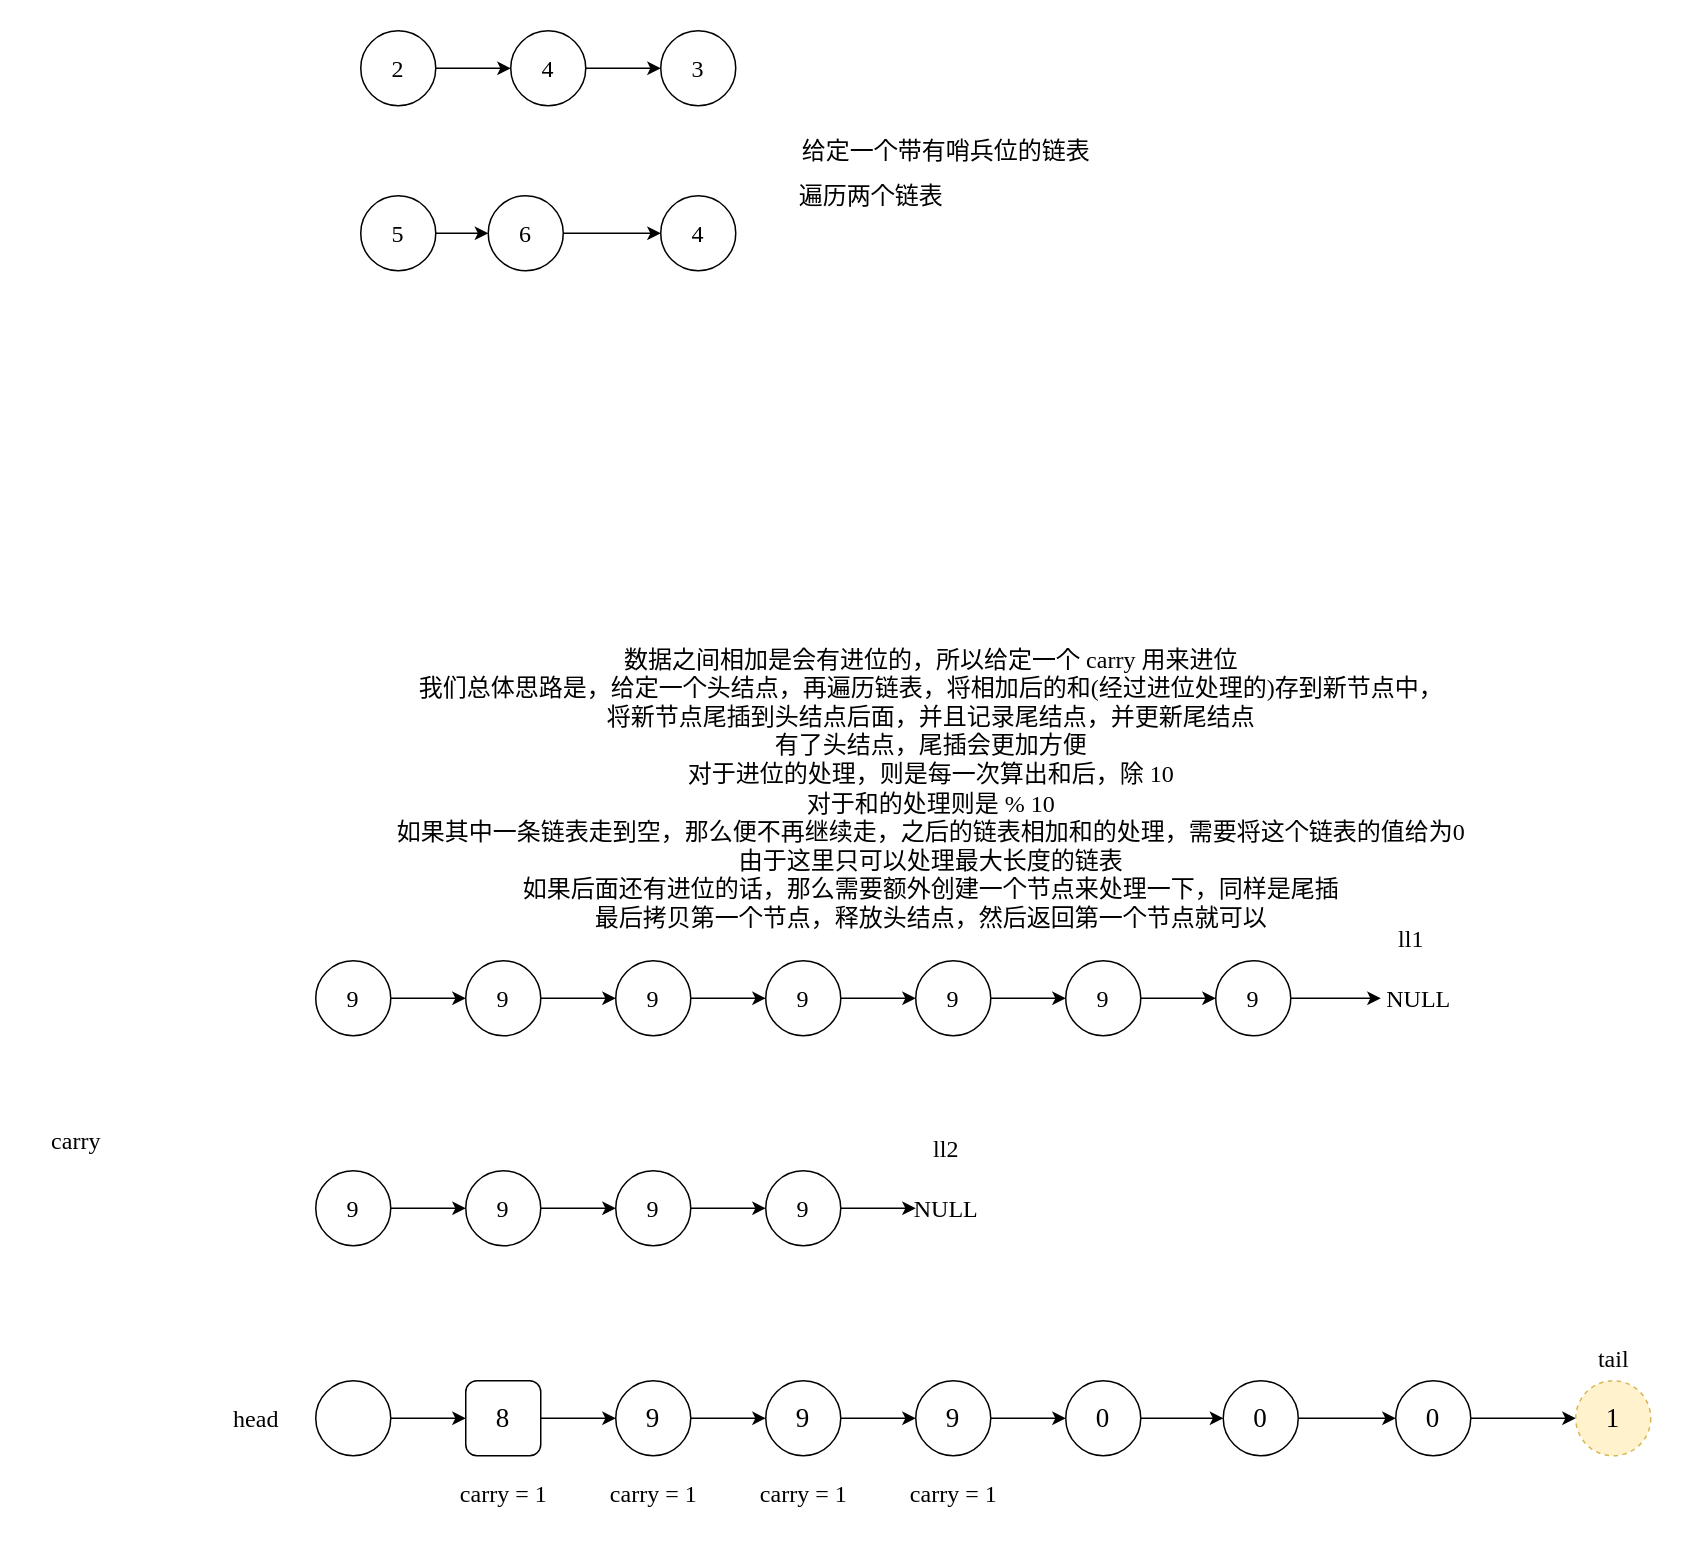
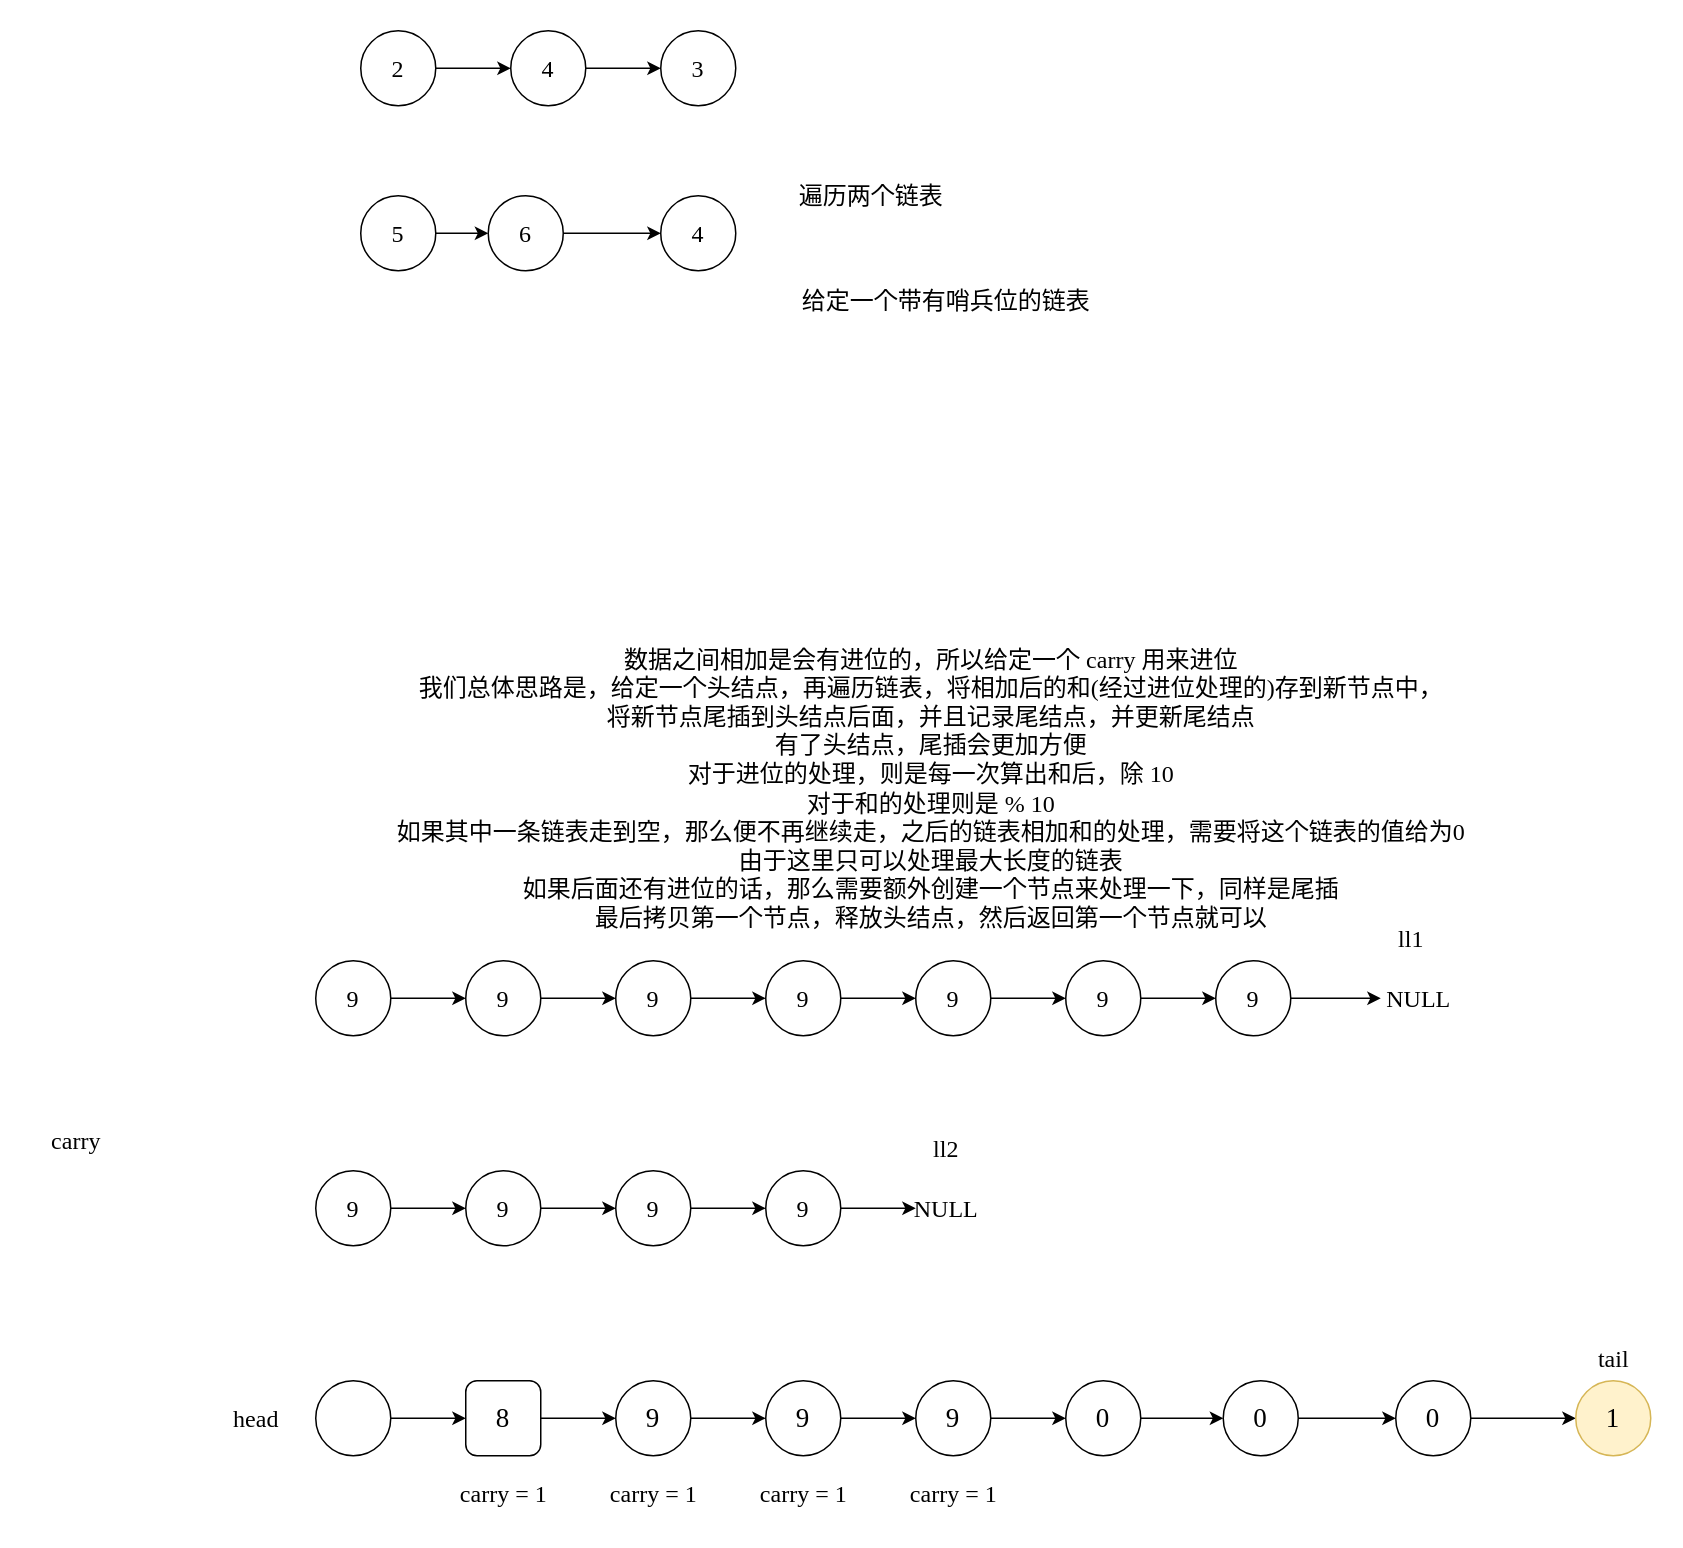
(946, 151) -> (946, 301)
(1613, 1418) -> (1613, 1418)
